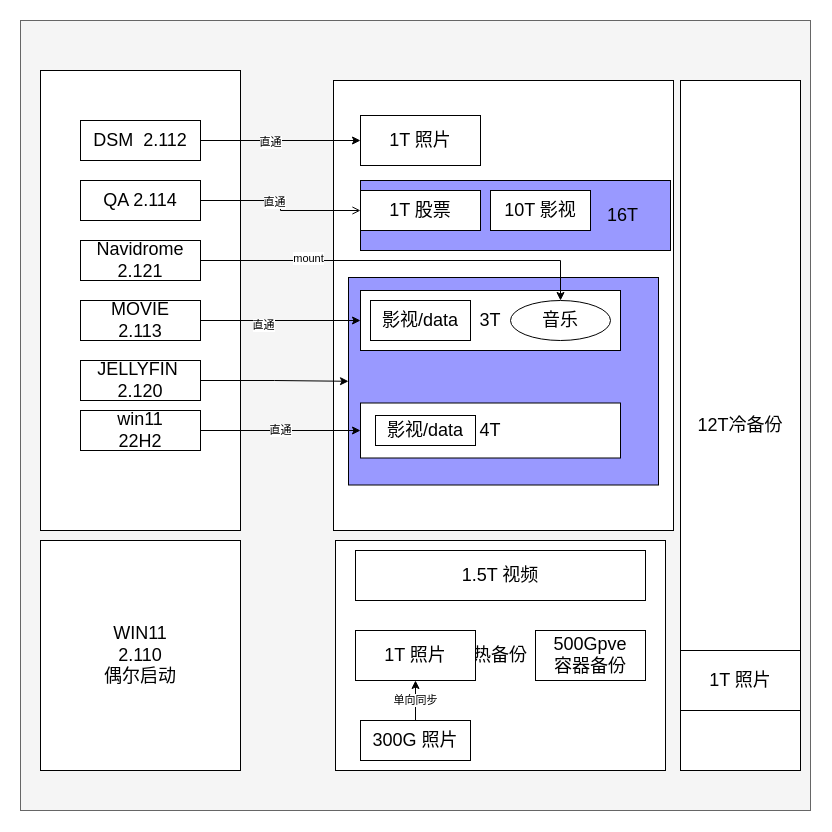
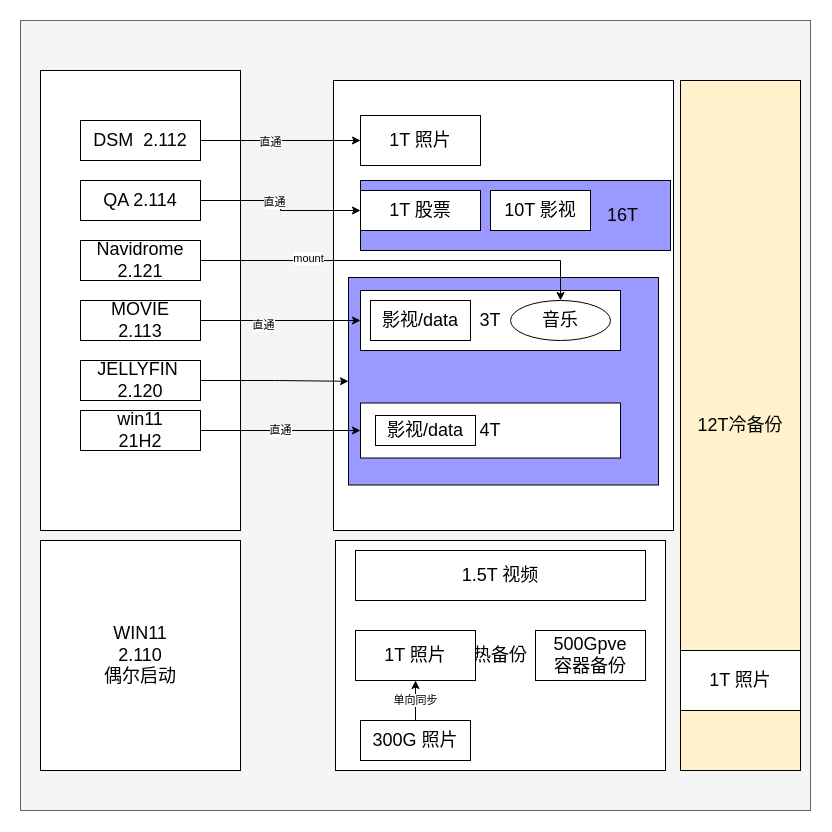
(354, 211) -> (352, 211)
(741, 426) -> (741, 426)
(141, 431) -> (141, 431)
